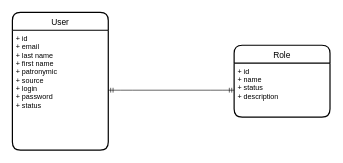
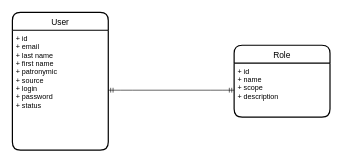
(244, 71) -> (244, 71)
